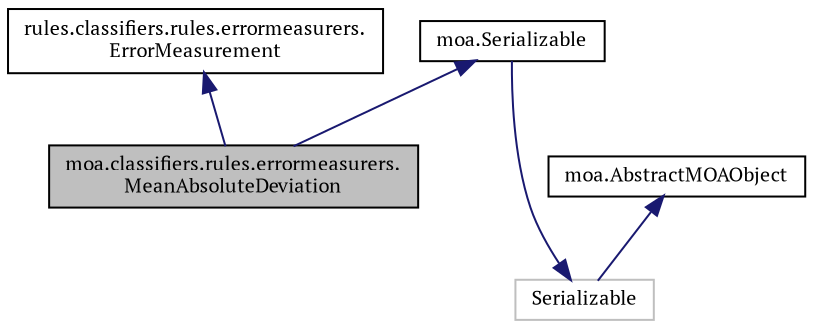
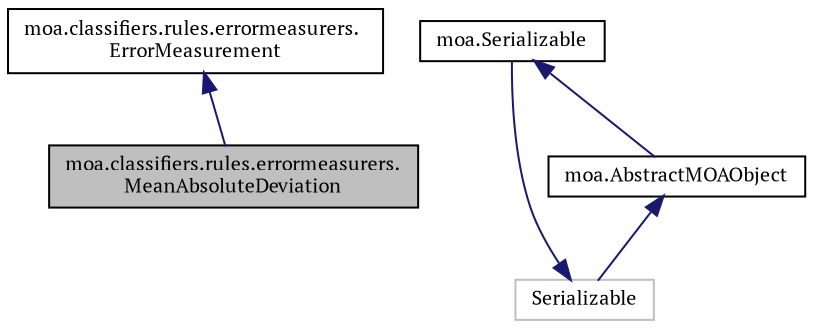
(196, 41) -> (196, 41)
(376, 108) -> (603, 115)
